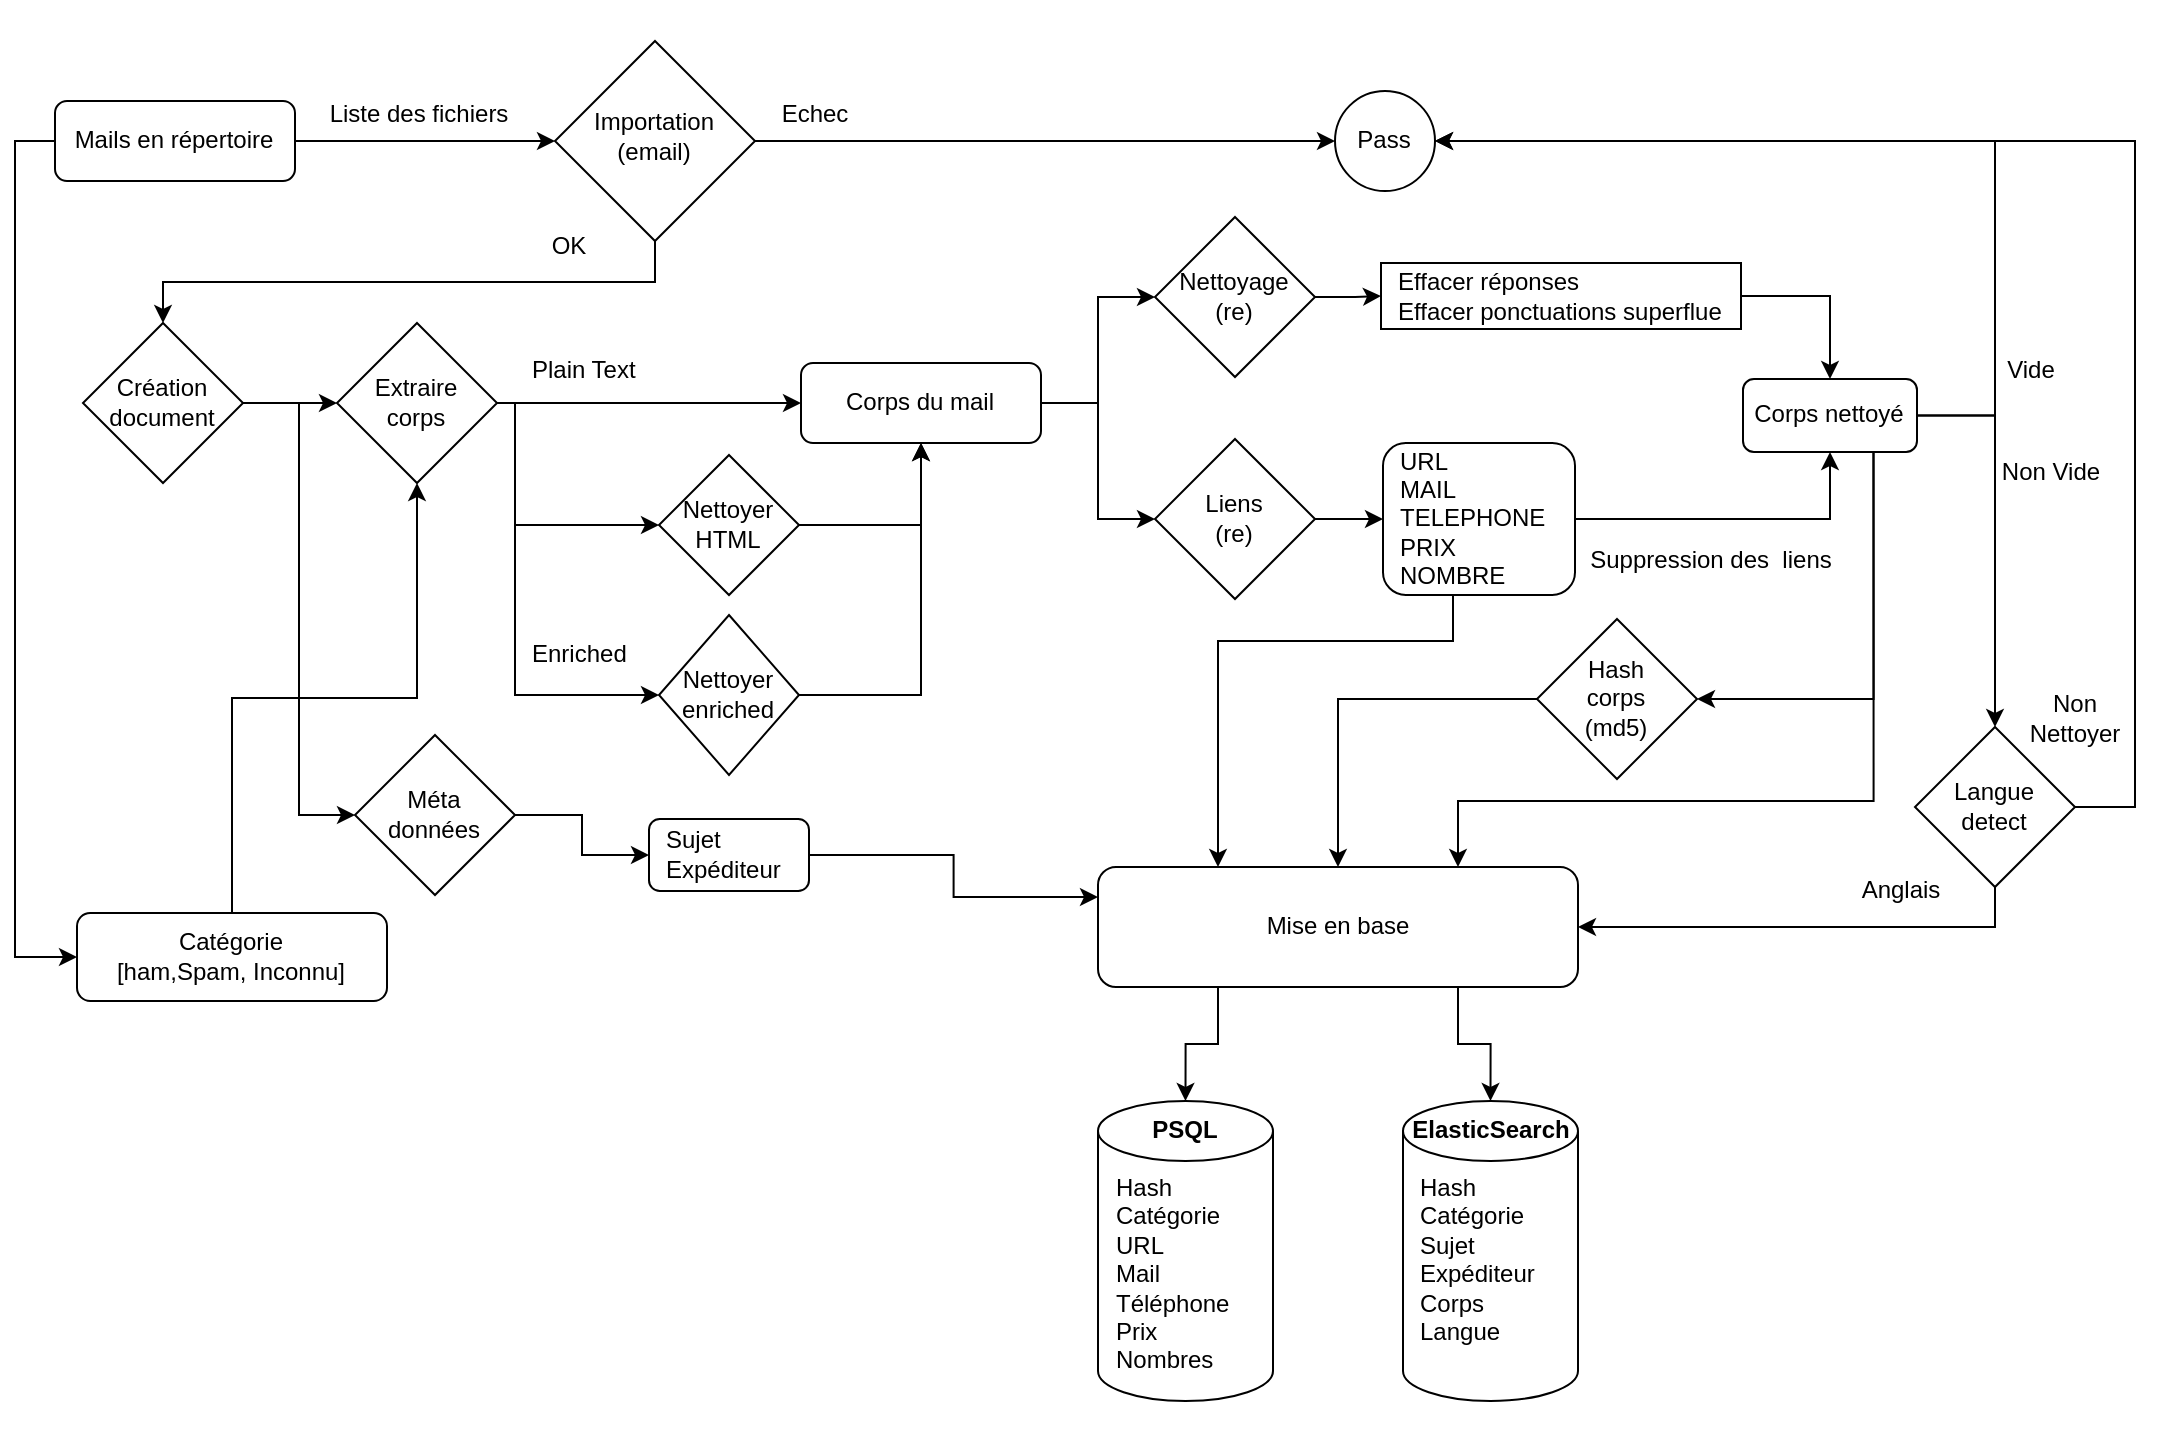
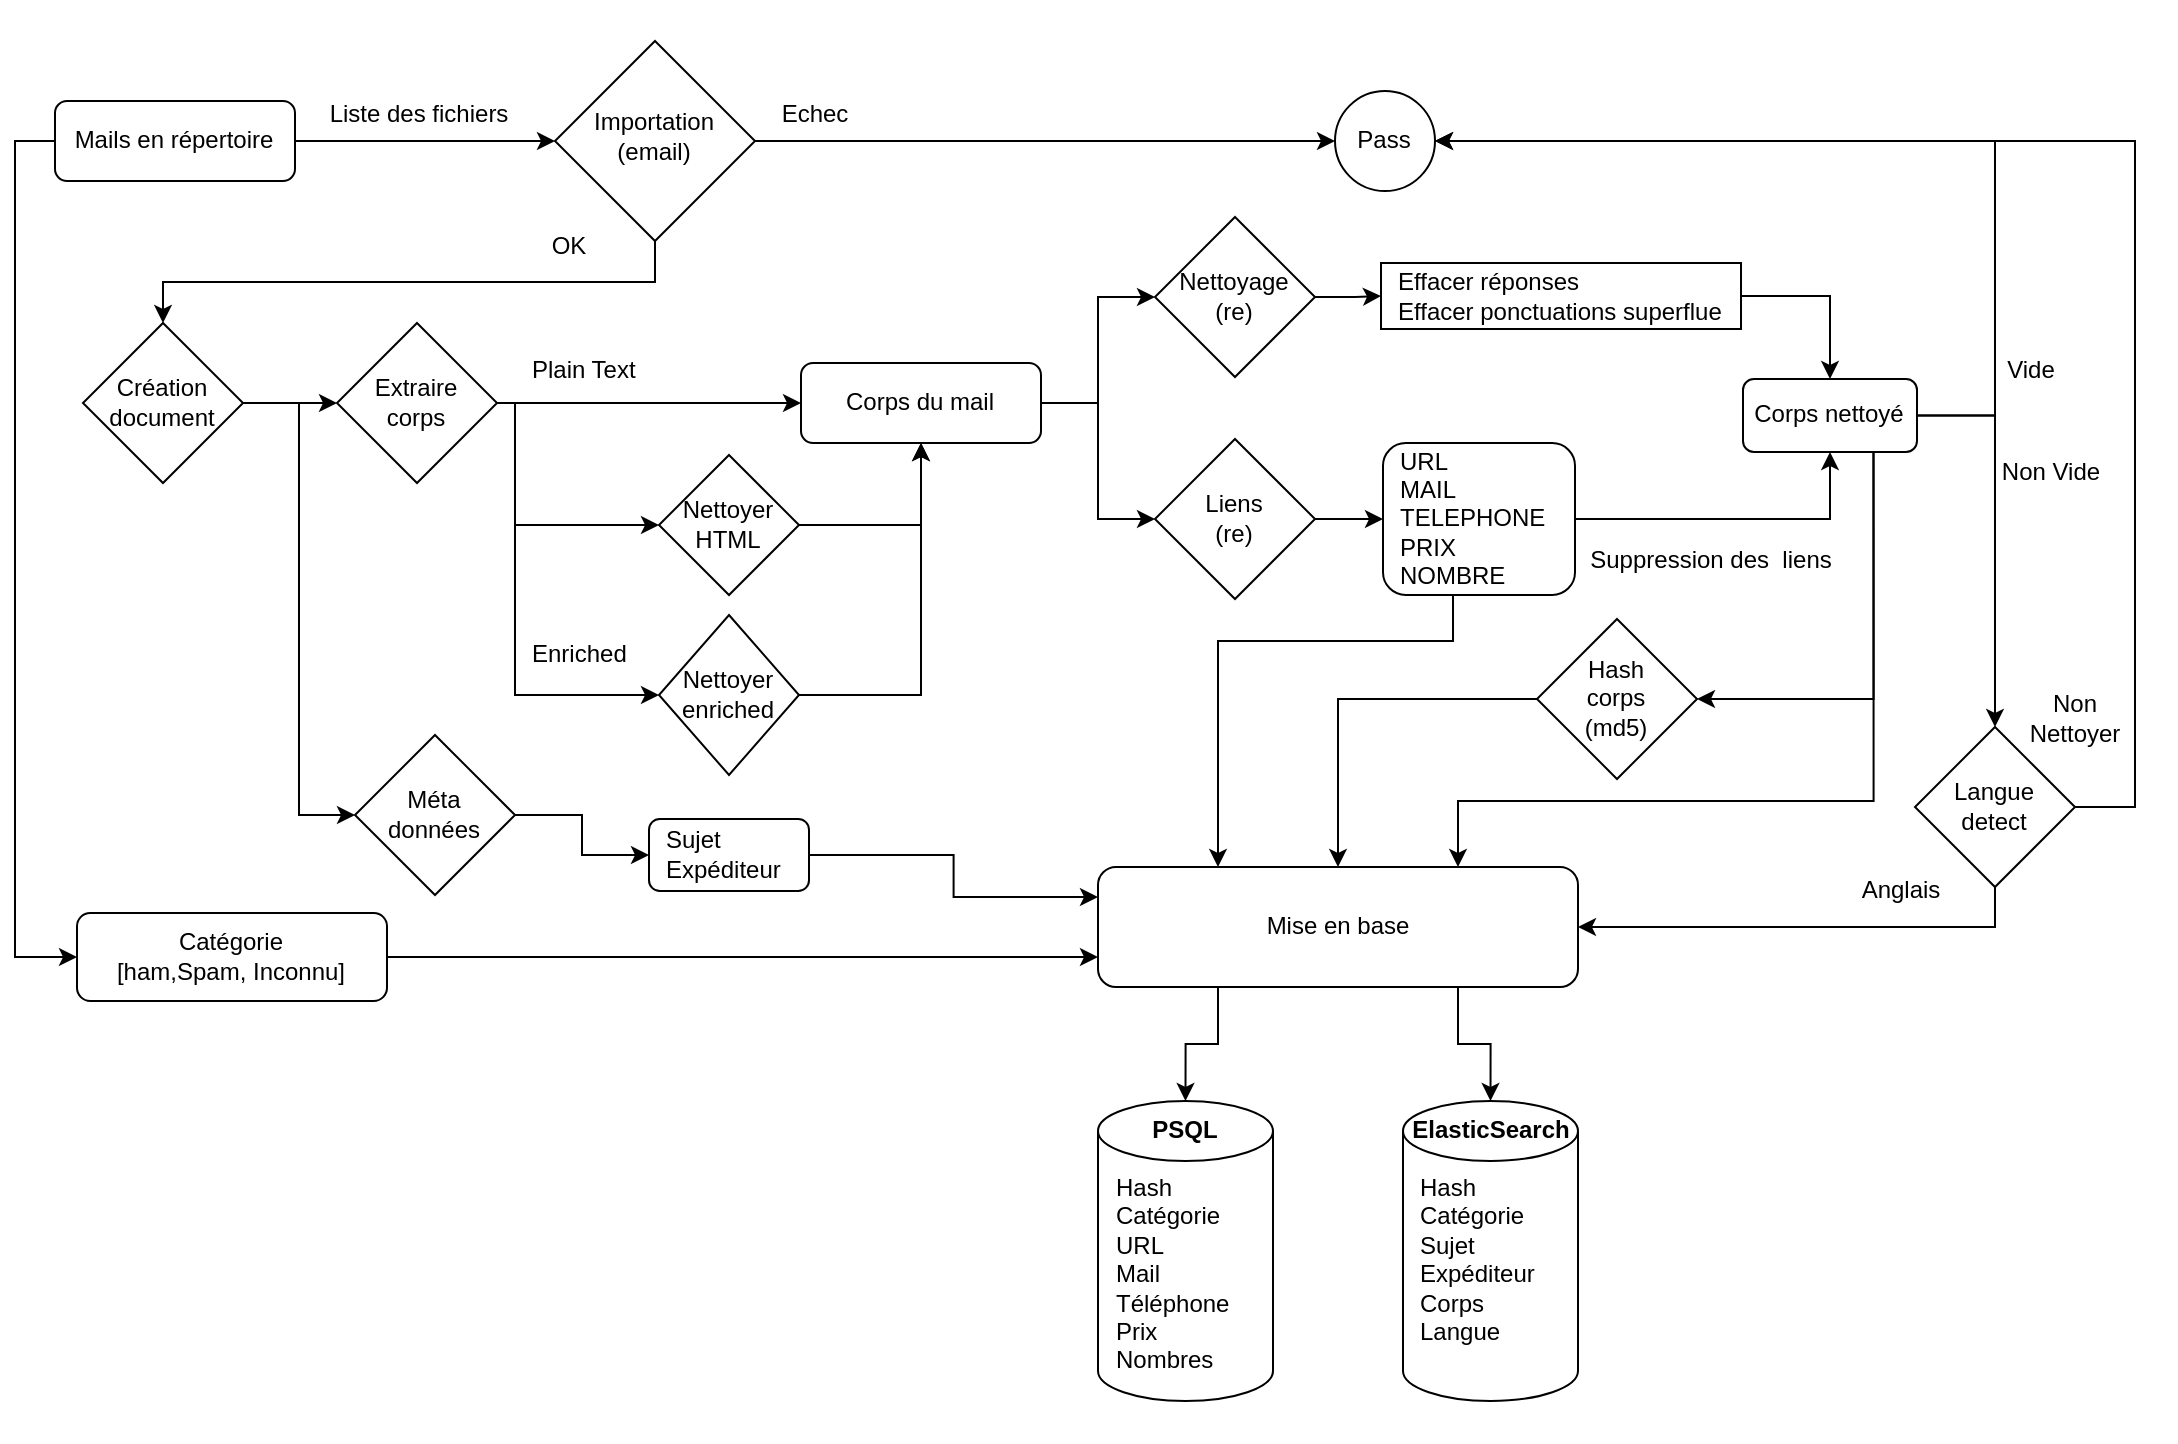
(318, 698) -> (736, 957)
